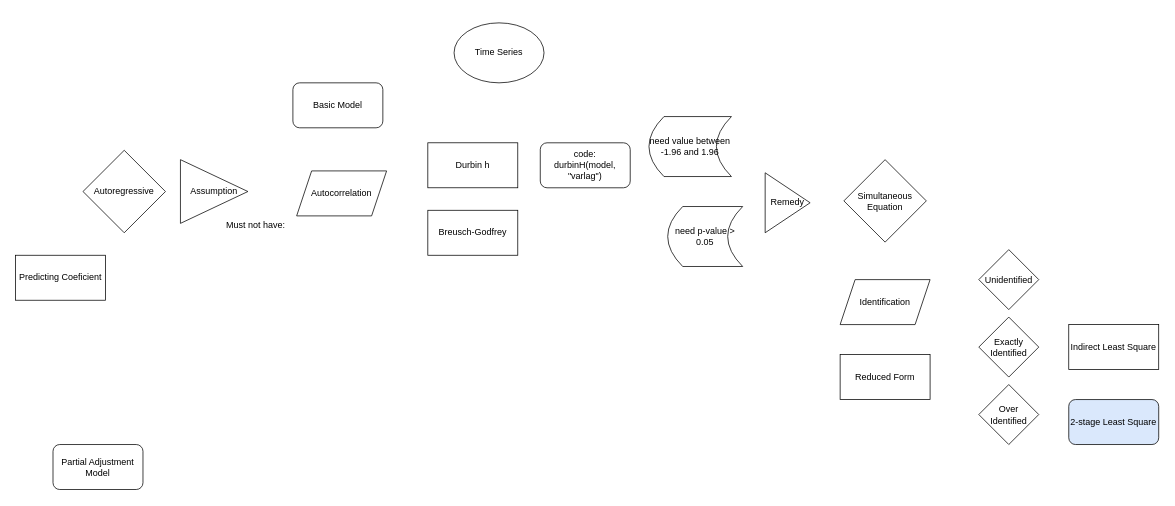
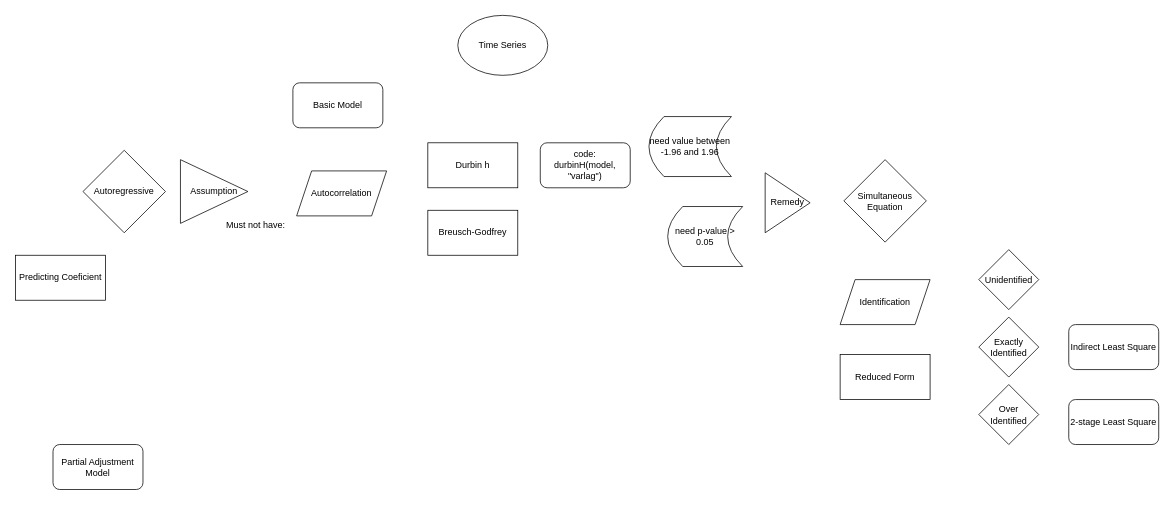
(499, 53) -> (503, 45)
(1114, 347) -> (1114, 347)
(1114, 422) -> (1114, 422)
